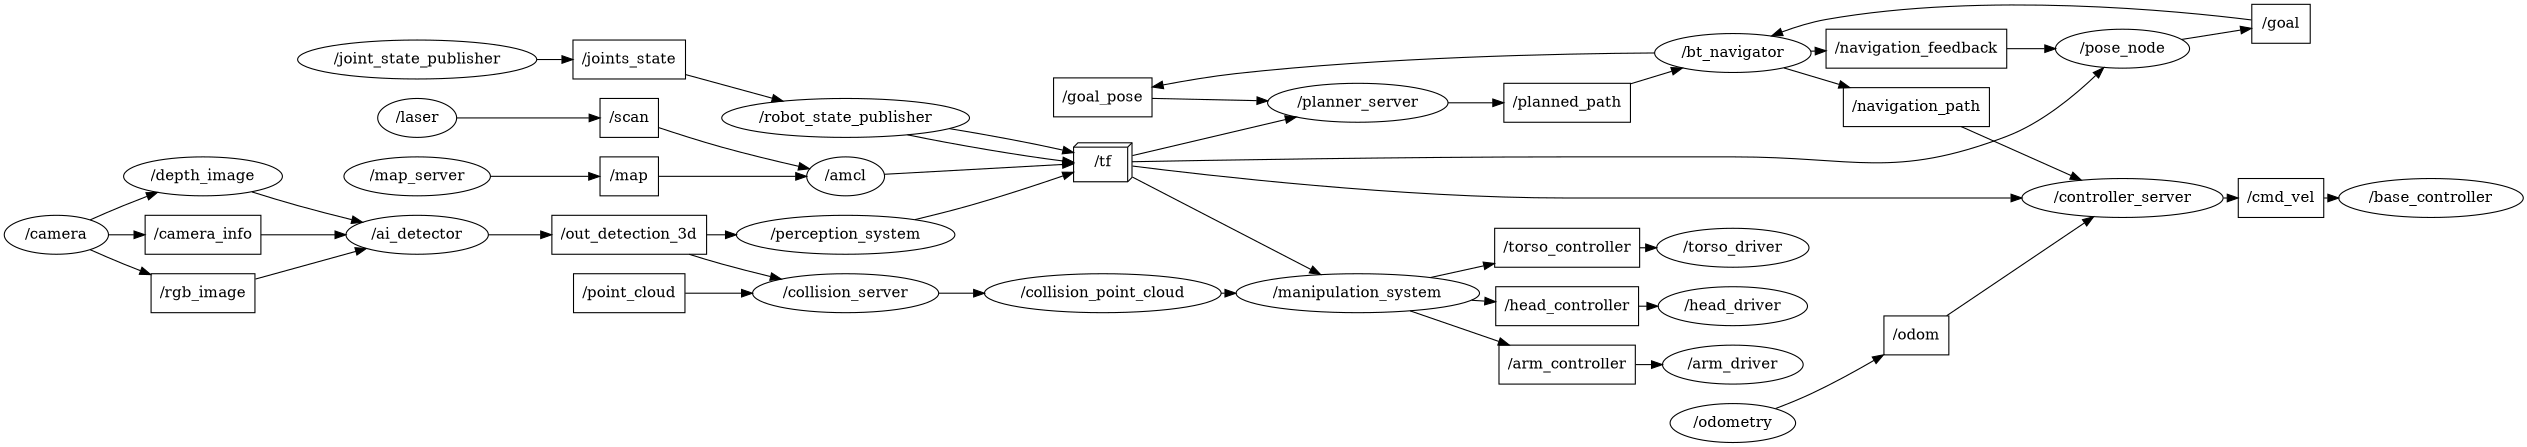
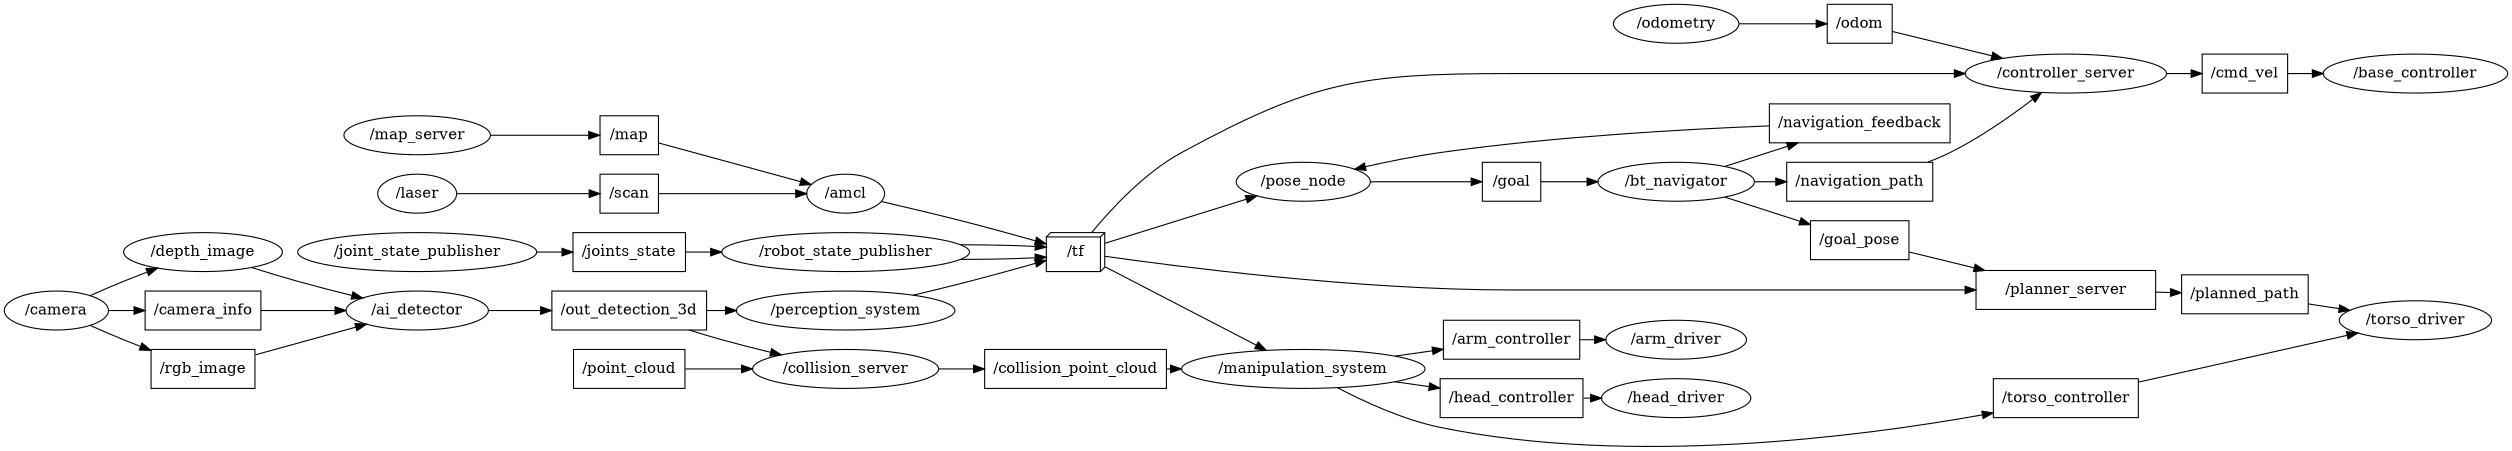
(1651, 78) -> (2324, 306)
(1358, 103) -> (2066, 290)
(1103, 293) -> (1076, 369)
